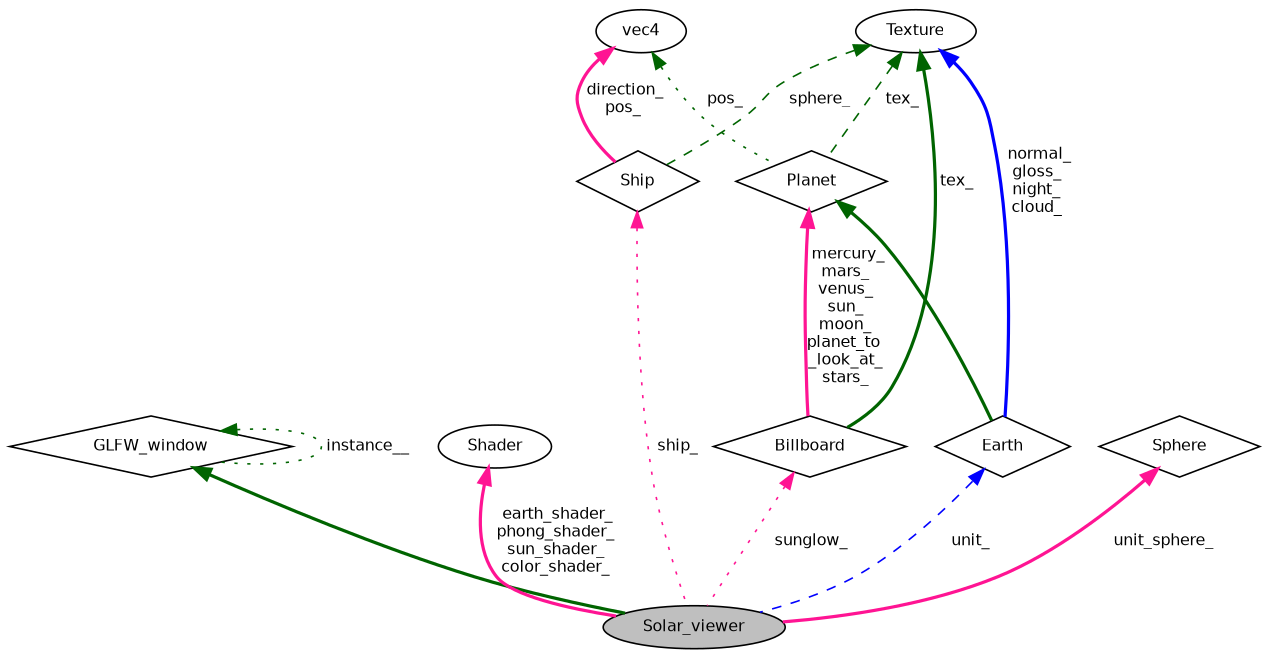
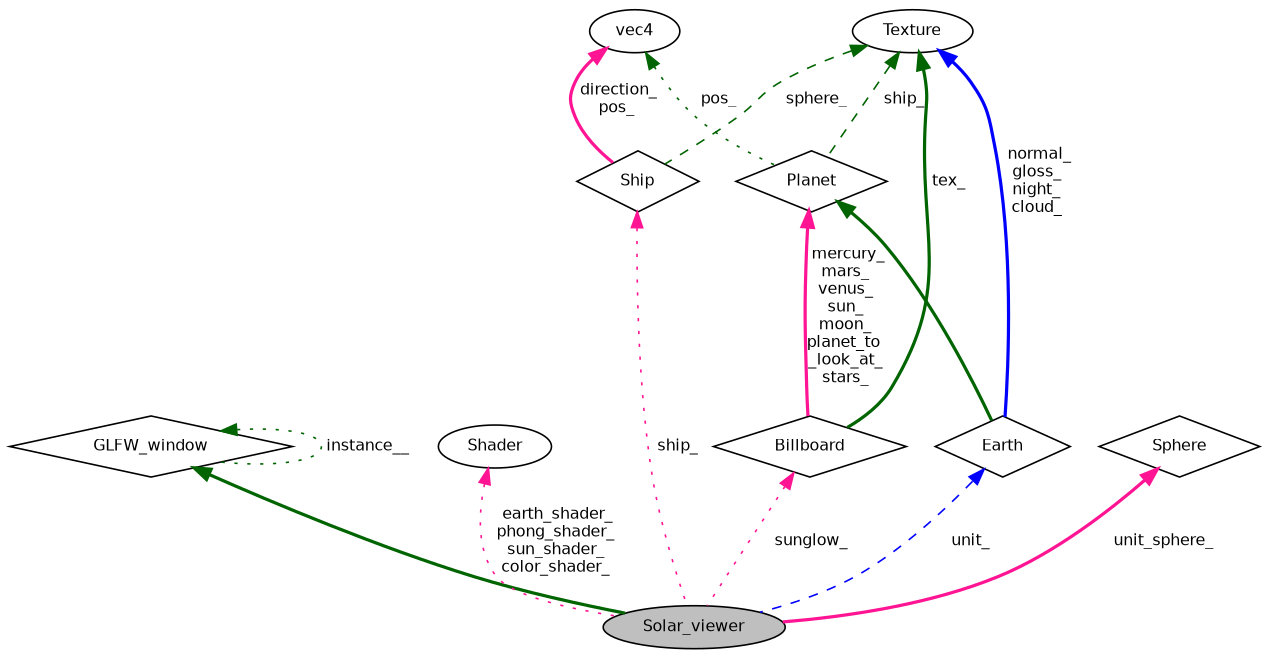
(901, 99) -> (902, 99)
(493, 571) -> (493, 571)
